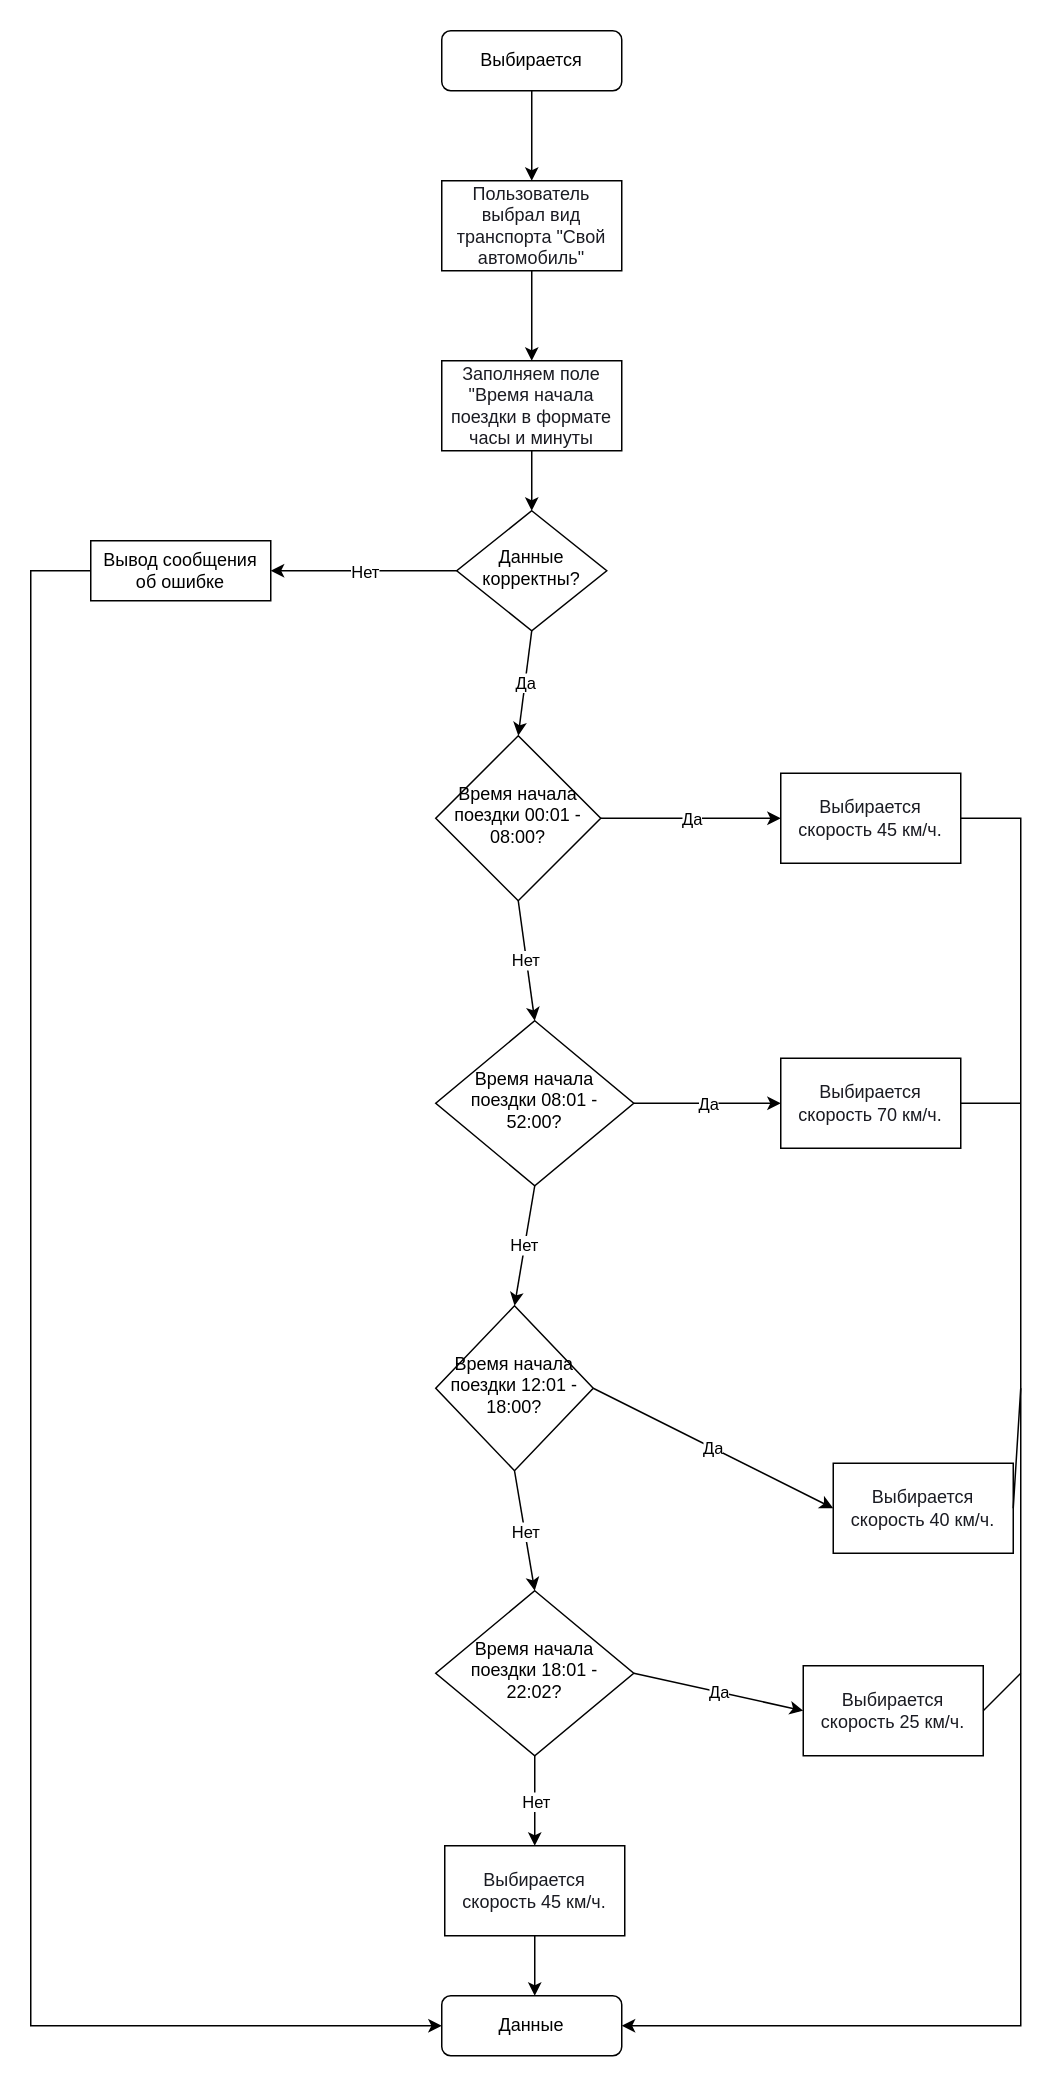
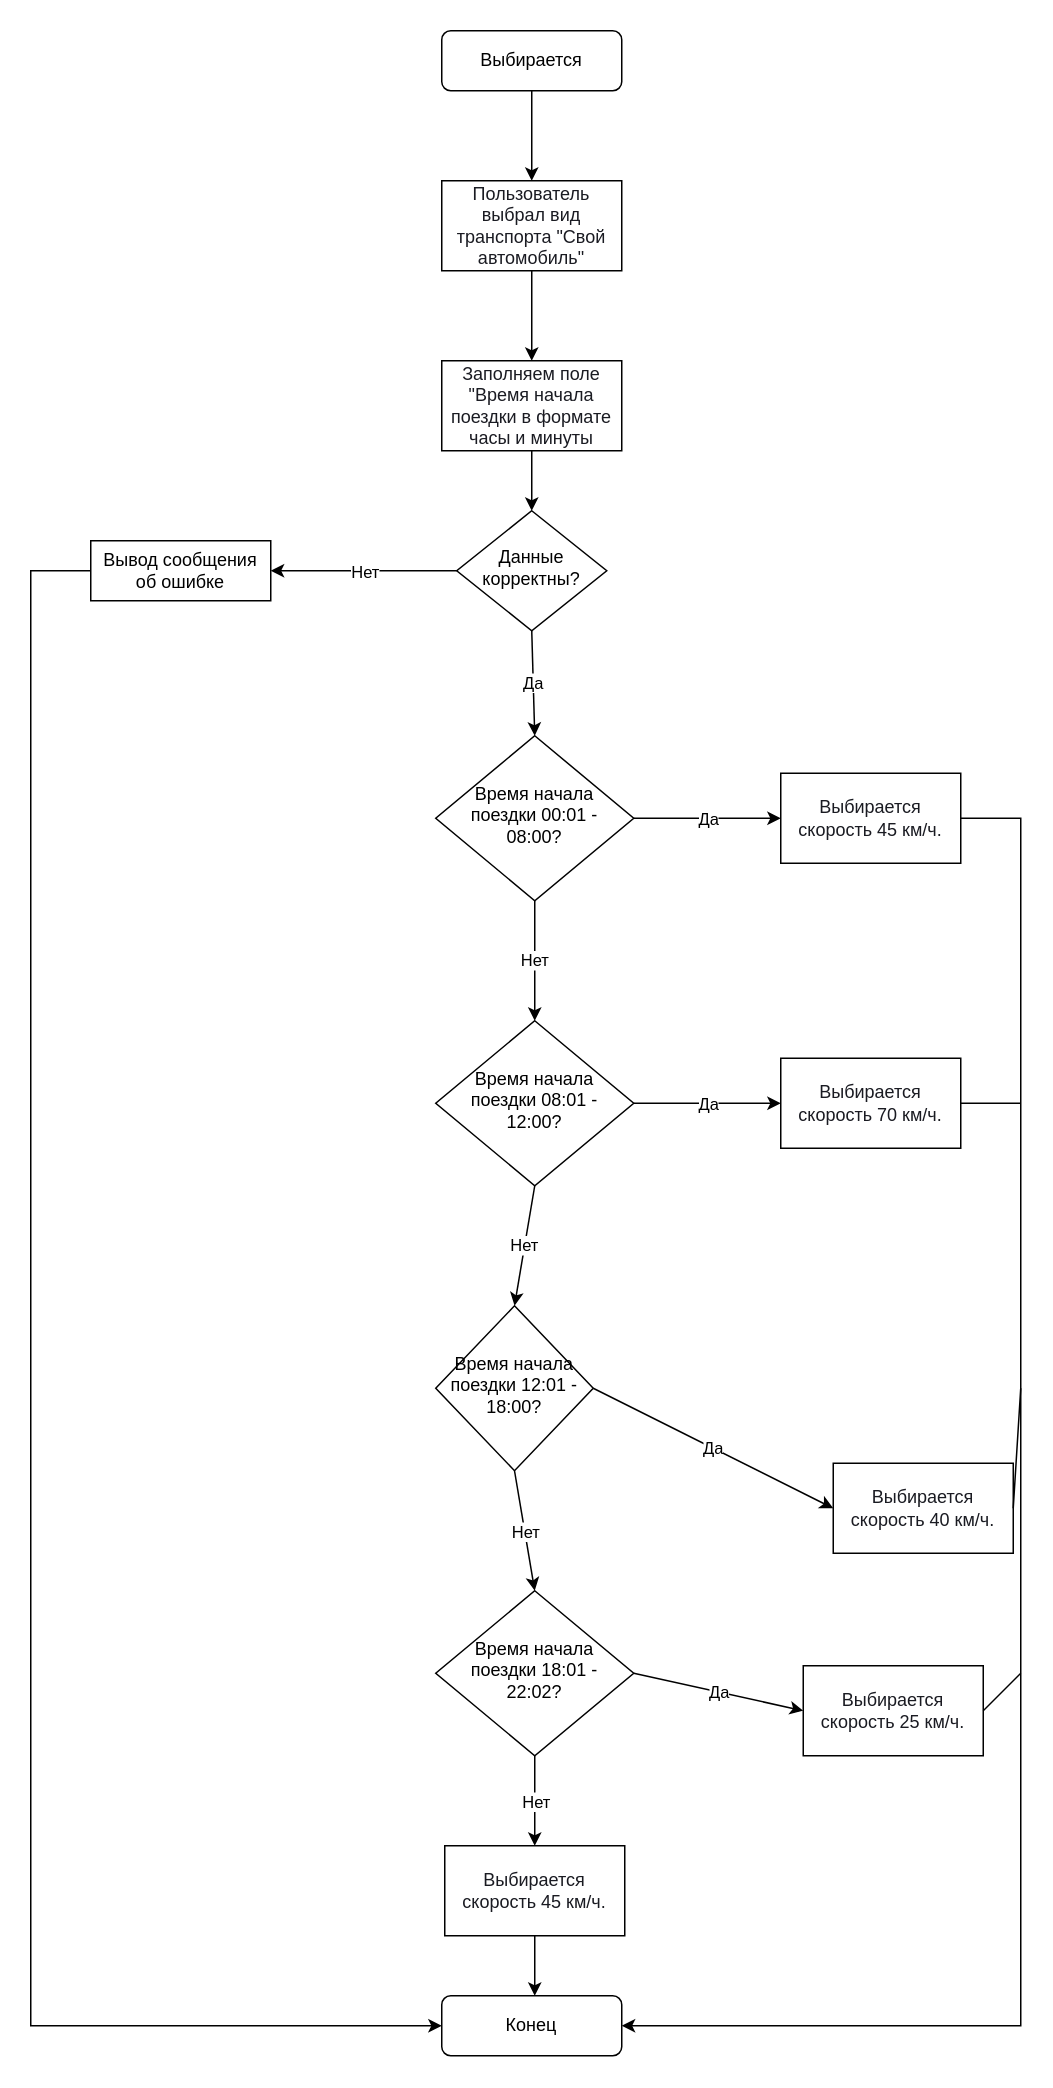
(518, 818) -> (535, 818)
(535, 1100) -> (535, 1100)
(532, 2026) -> (532, 2026)
